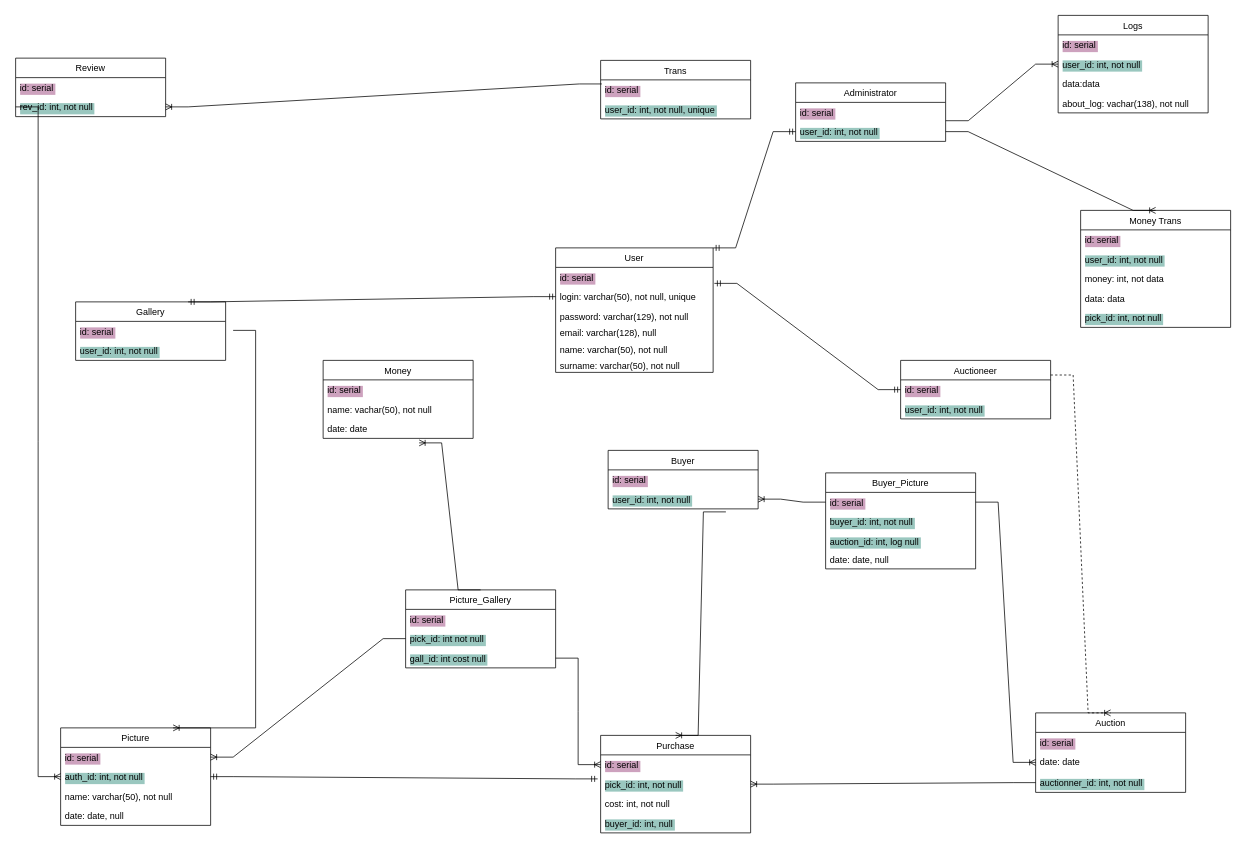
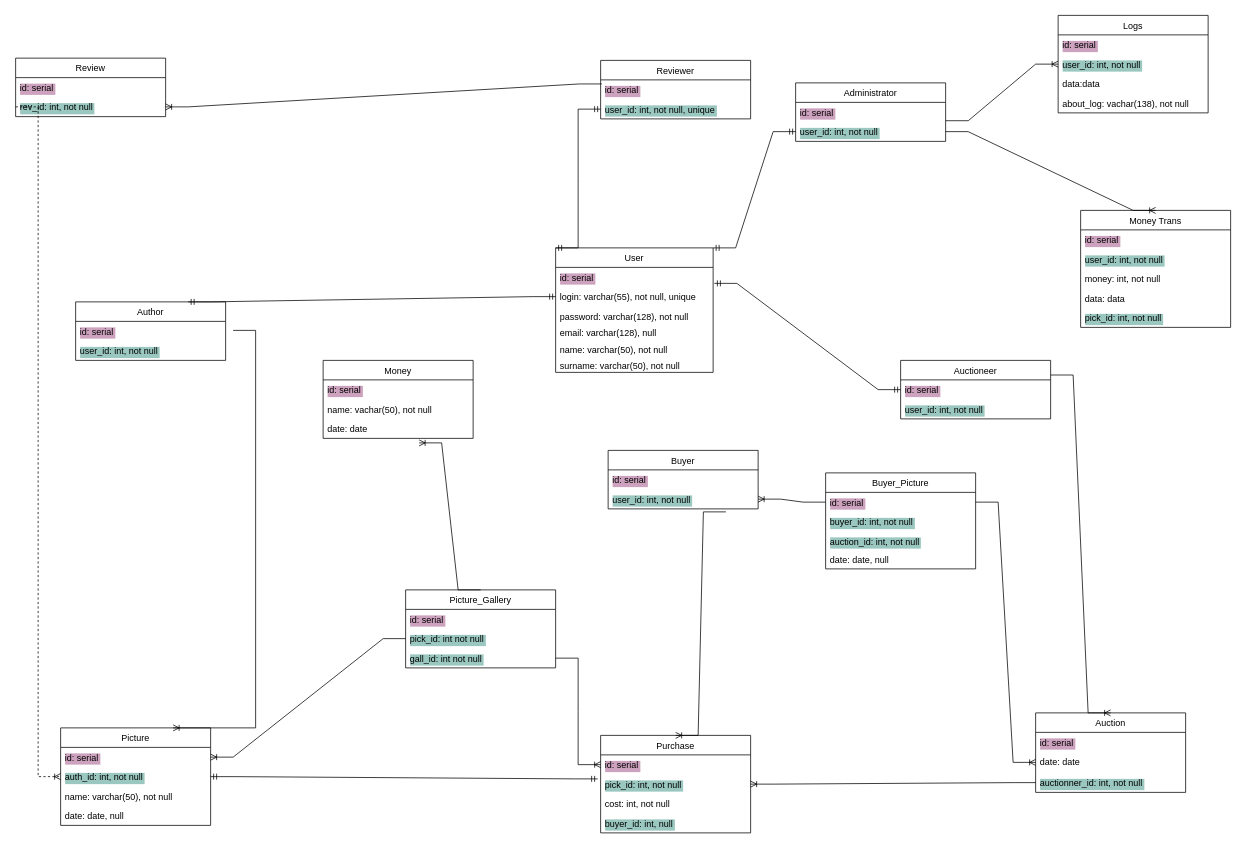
(675, 71) -> (675, 71)
none -> (578, 166)
(1128, 279) -> (1126, 279)
(636, 297) -> (636, 297)
(150, 312) -> (150, 312)
(632, 317) -> (632, 317)
(38, 449) -> (38, 449)
(1080, 532) -> (1080, 532)
(880, 542) -> (881, 542)
(453, 659) -> (451, 659)
